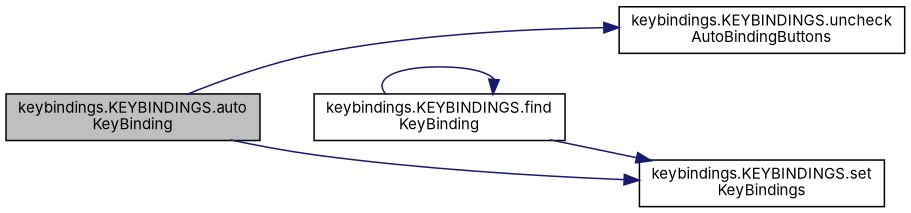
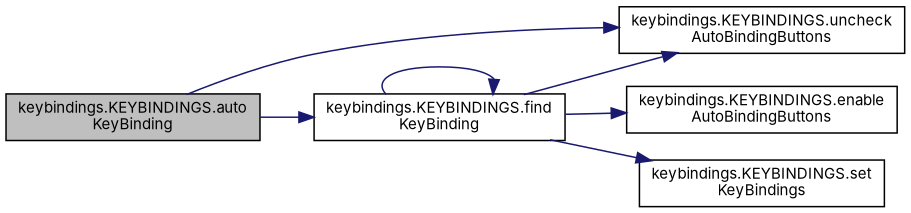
none -> (593, 76)
none -> (762, 110)
(426, 167) -> (280, 117)
